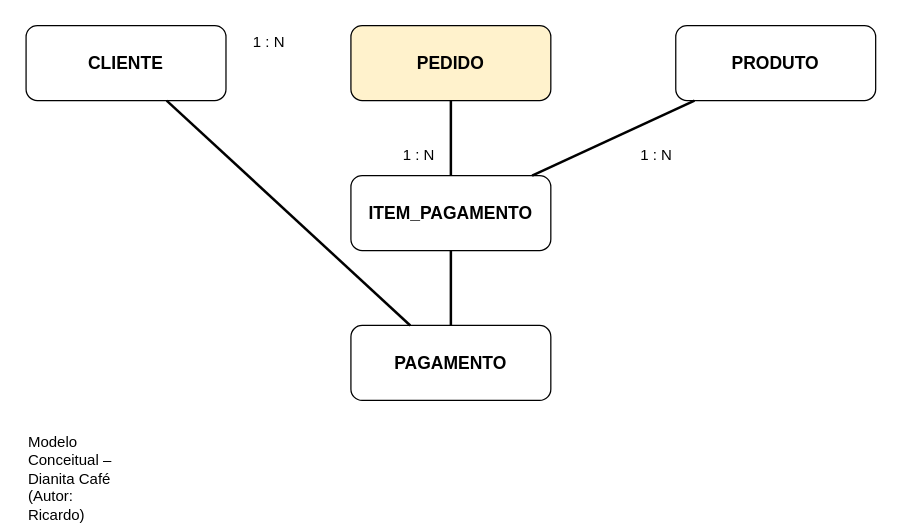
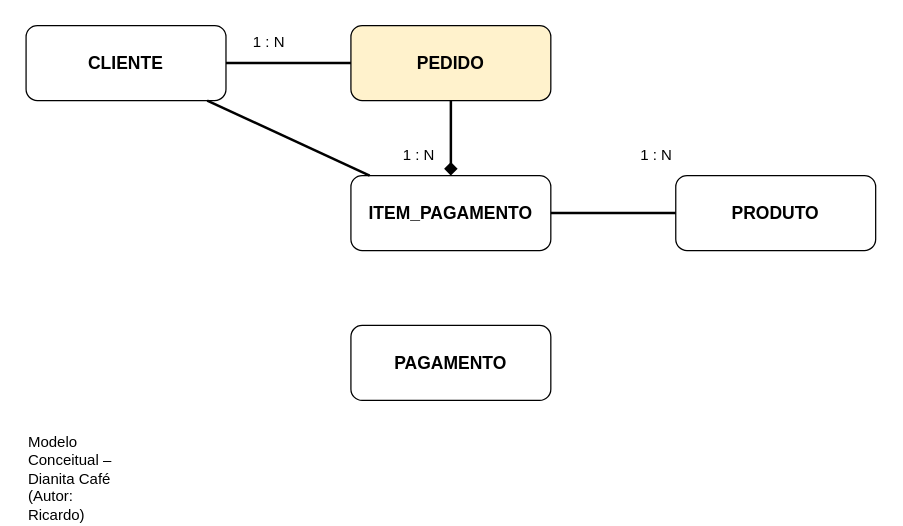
(776, 63) -> (776, 213)
(451, 168) -> (451, 163)
(288, 213) -> (288, 63)
(451, 288) -> (288, 138)
